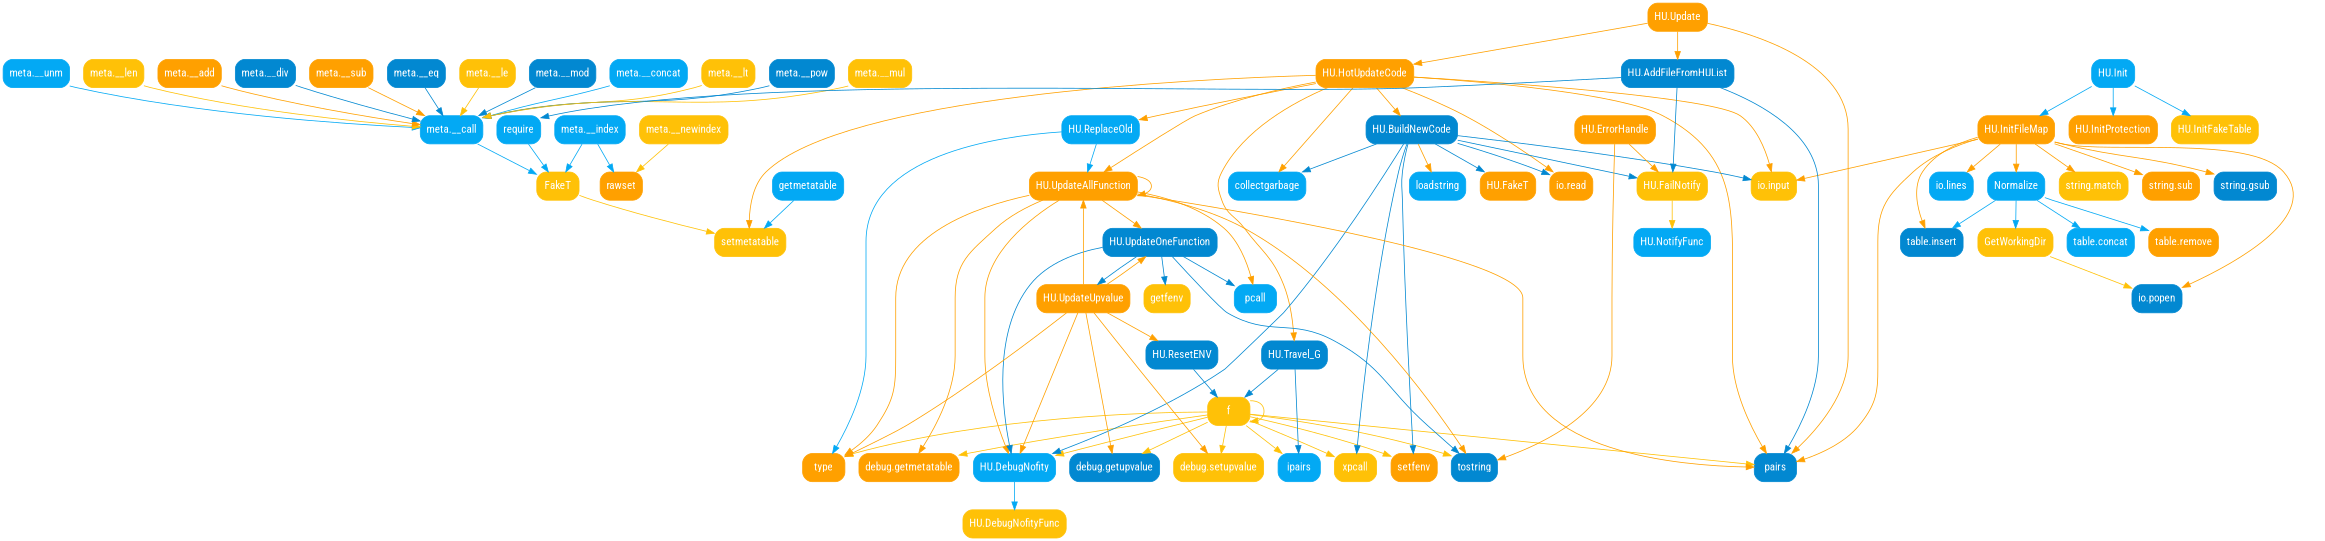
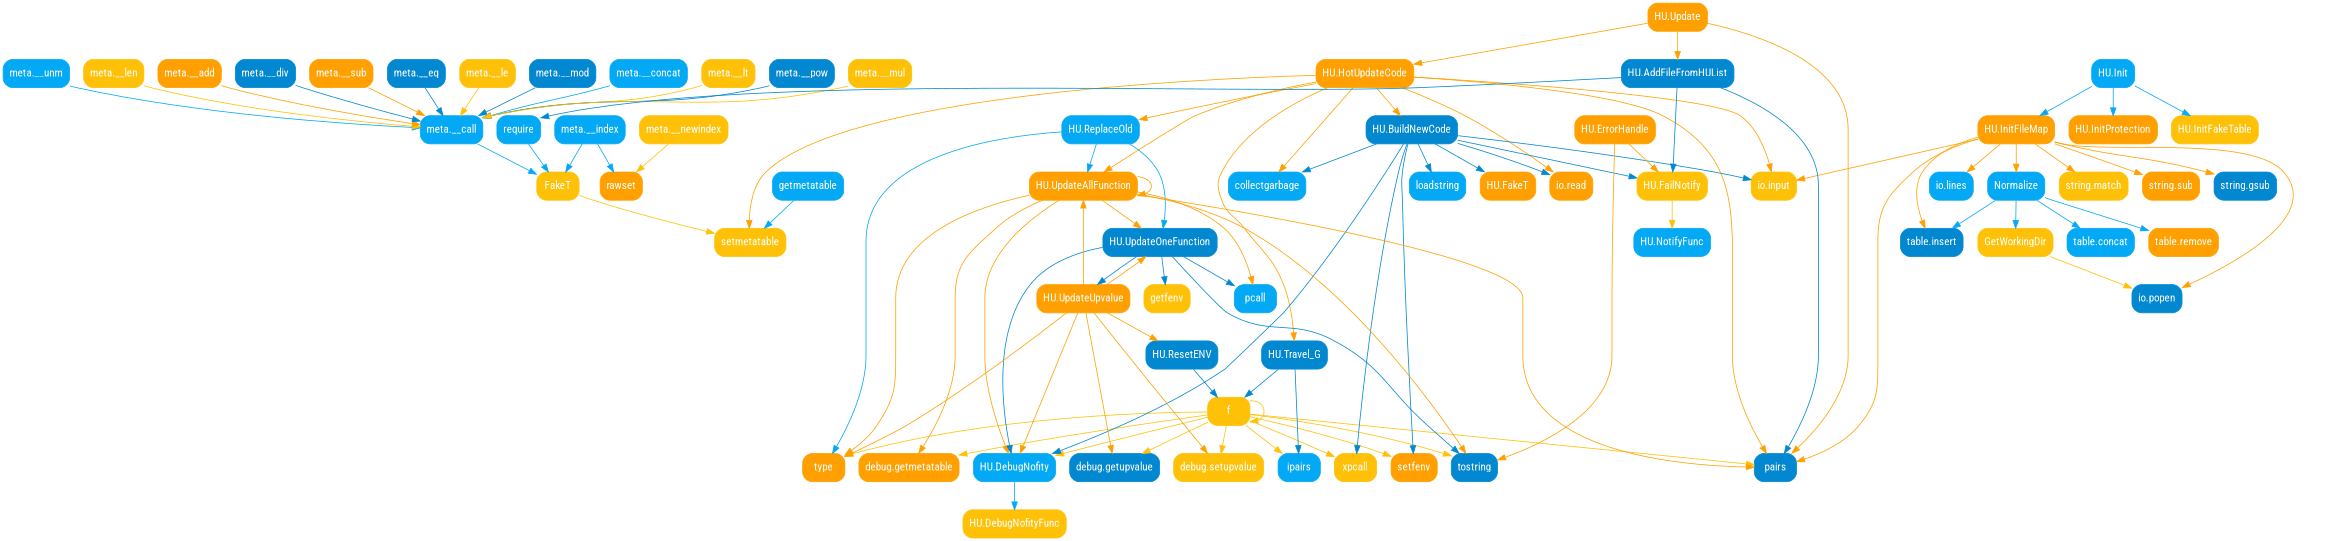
(1423, 154) -> (1423, 154)
none -> (1160, 176)
